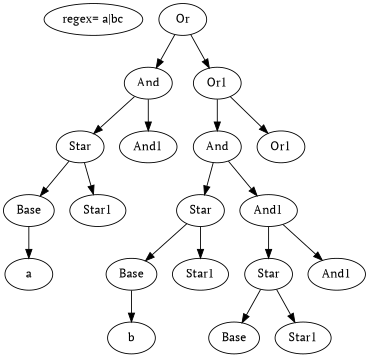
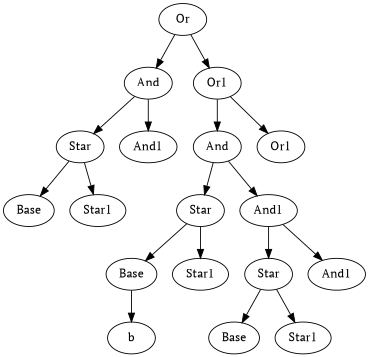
(93, 19) -> none
(29, 274) -> none
